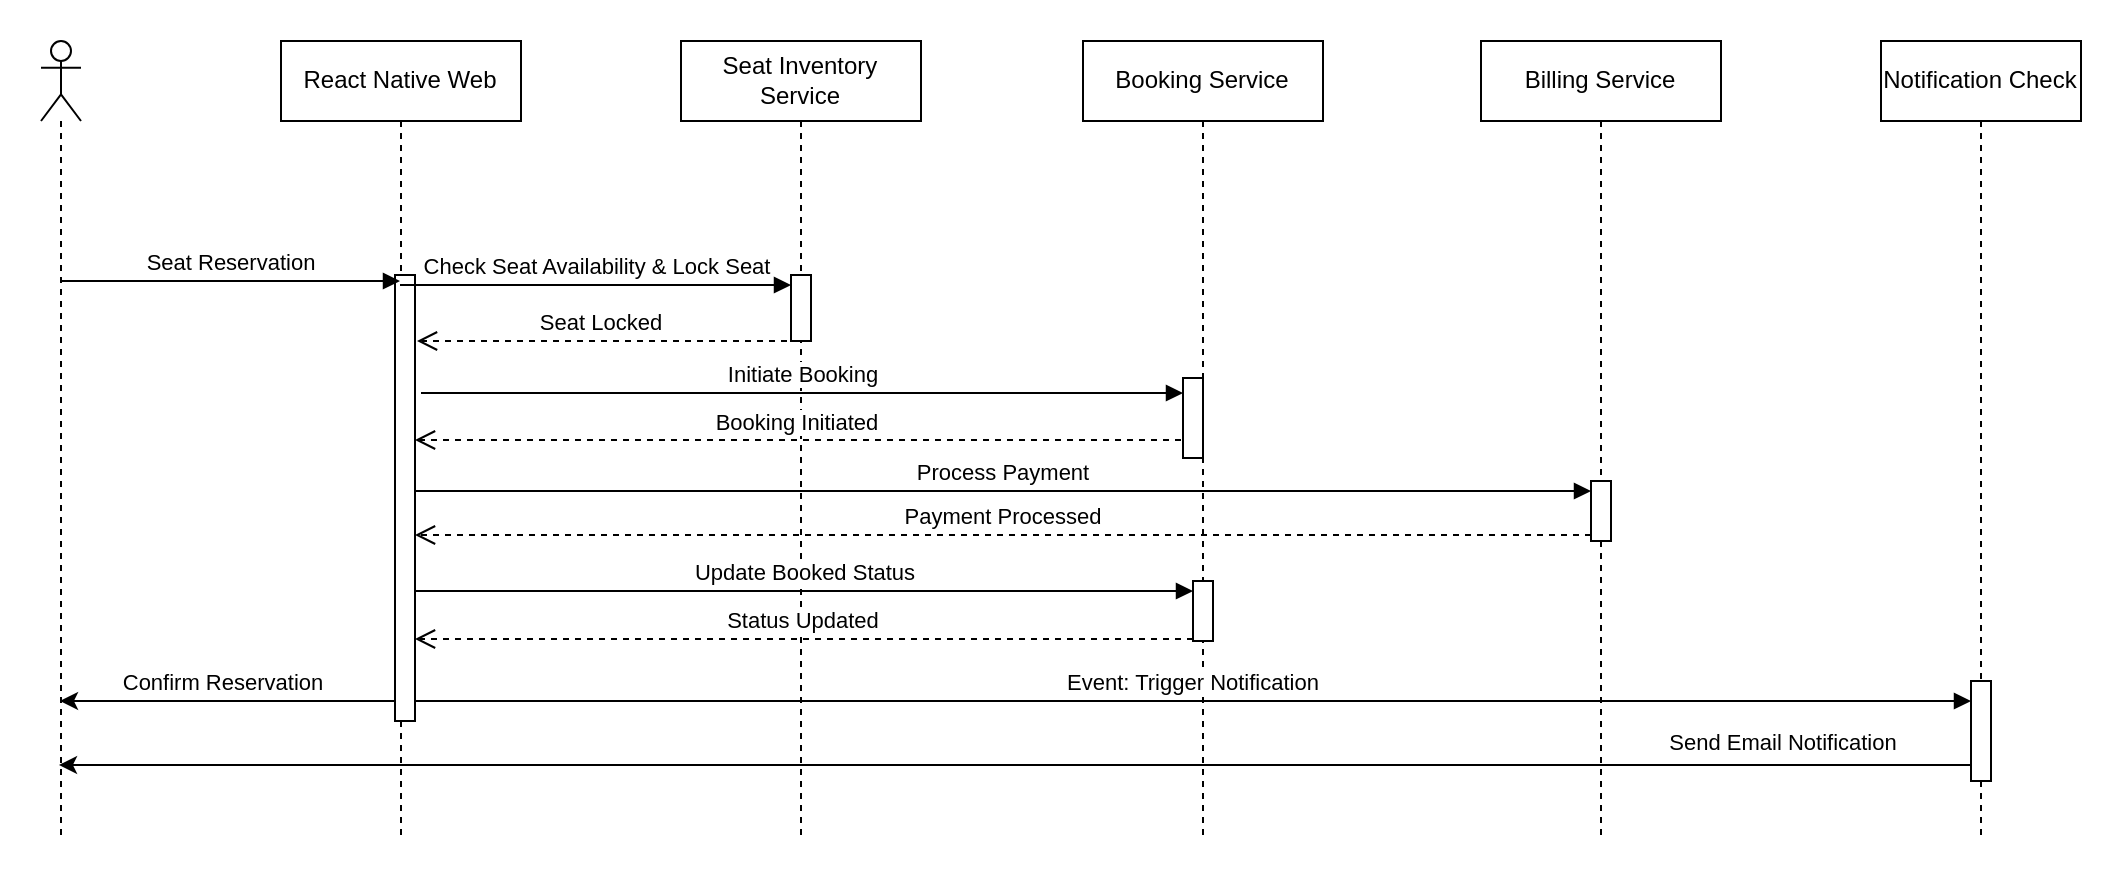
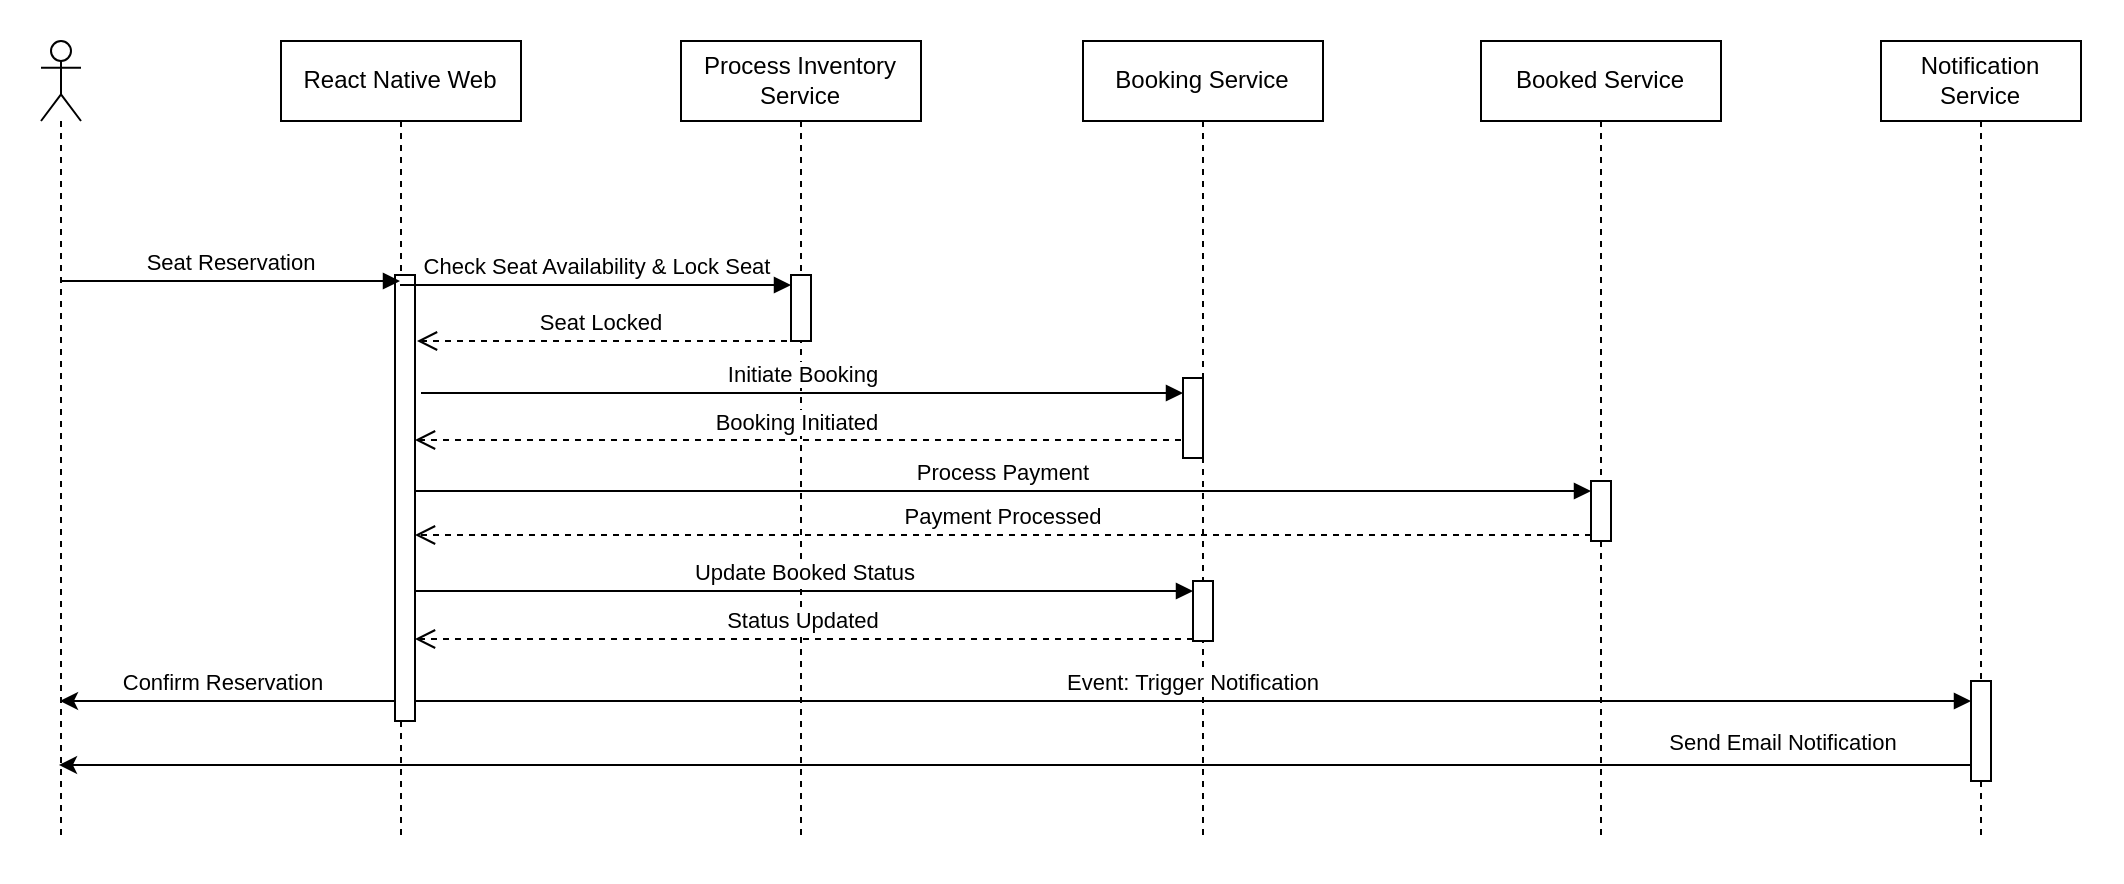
(801, 81) -> (801, 81)
(1601, 81) -> (1601, 81)
(1981, 81) -> (1981, 81)
